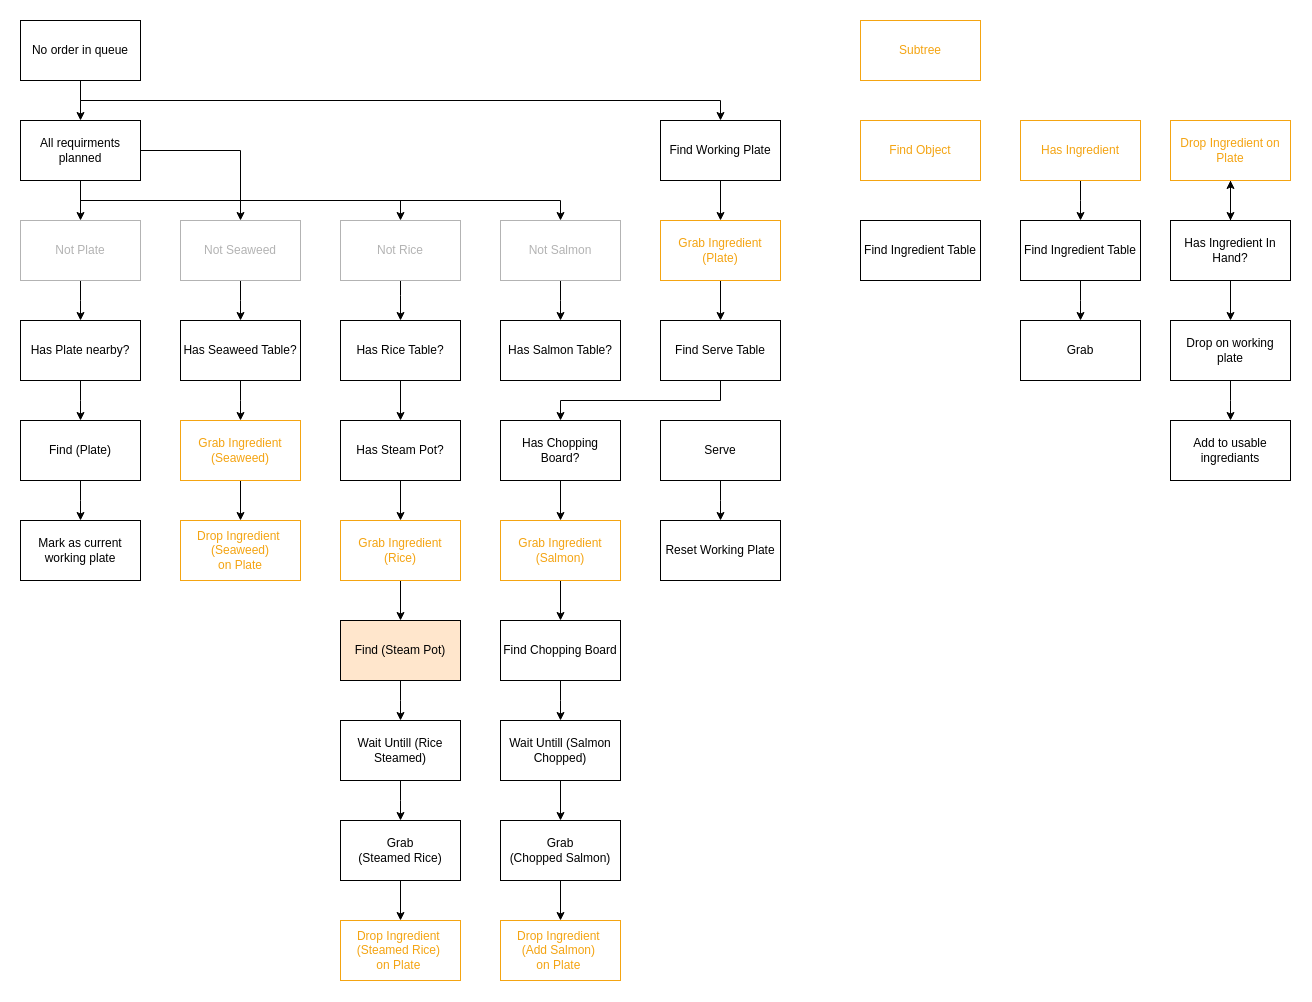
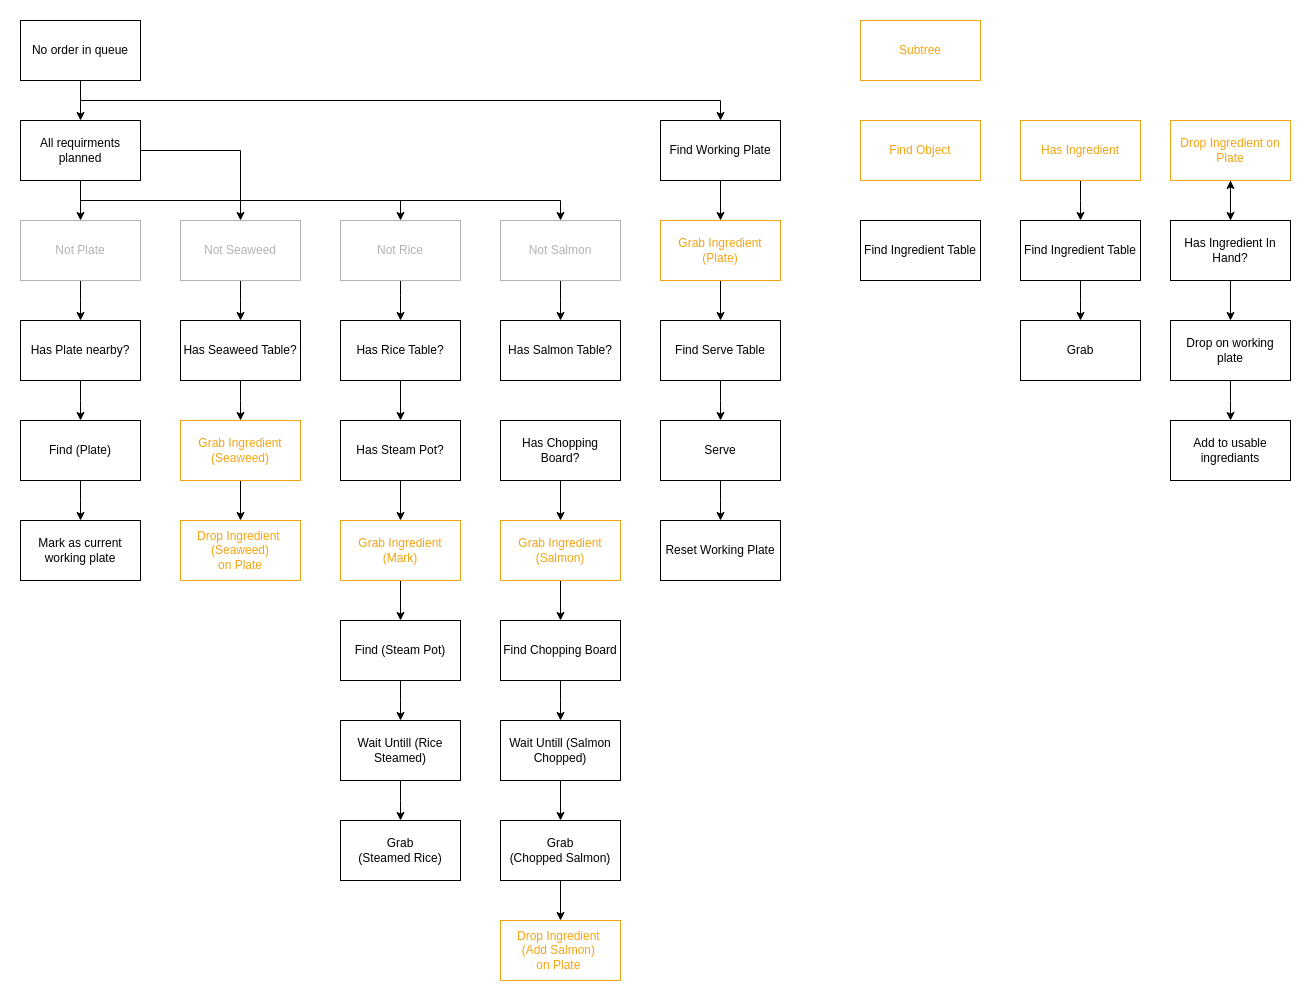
(636, 401) -> (721, 406)
(401, 551) -> (401, 551)
(401, 651) -> (401, 651)
(401, 897) -> none
(401, 951) -> none
